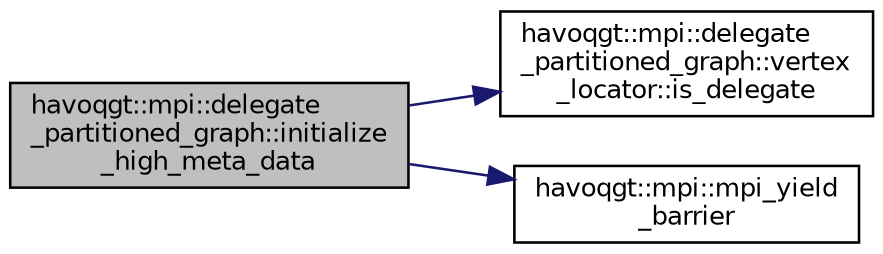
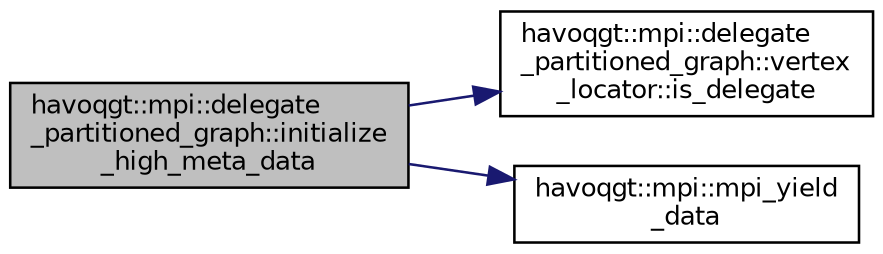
(687, 204) -> (687, 204)
